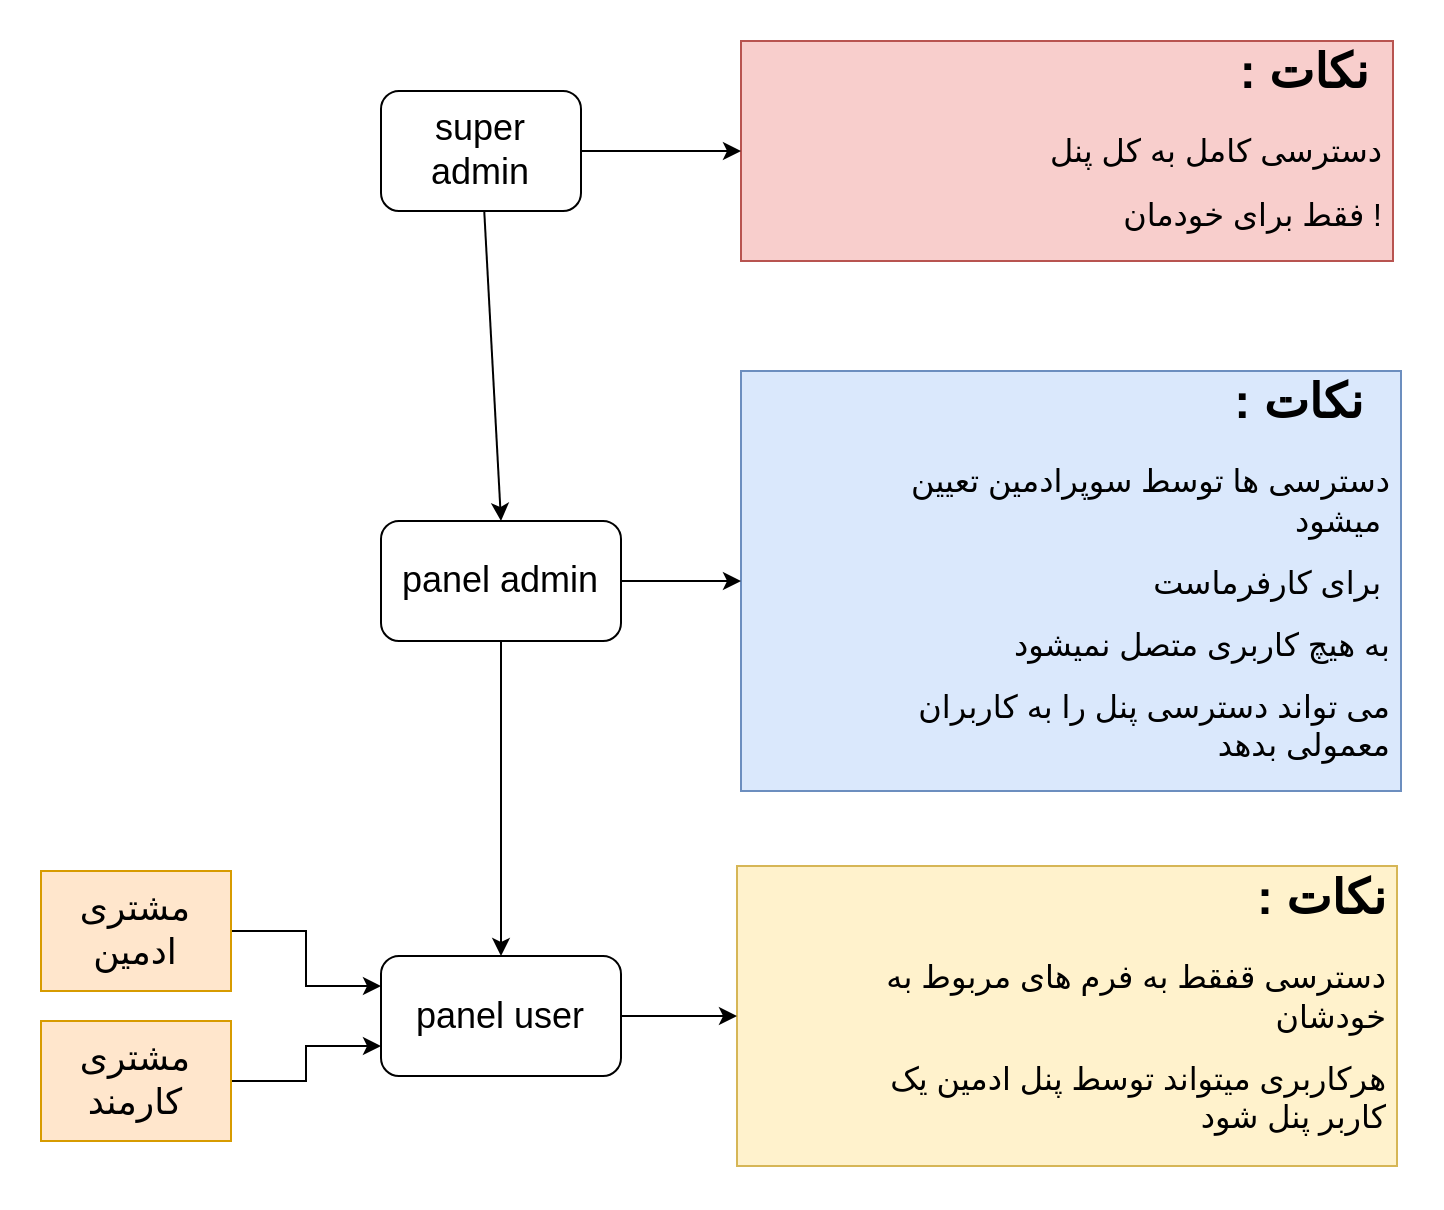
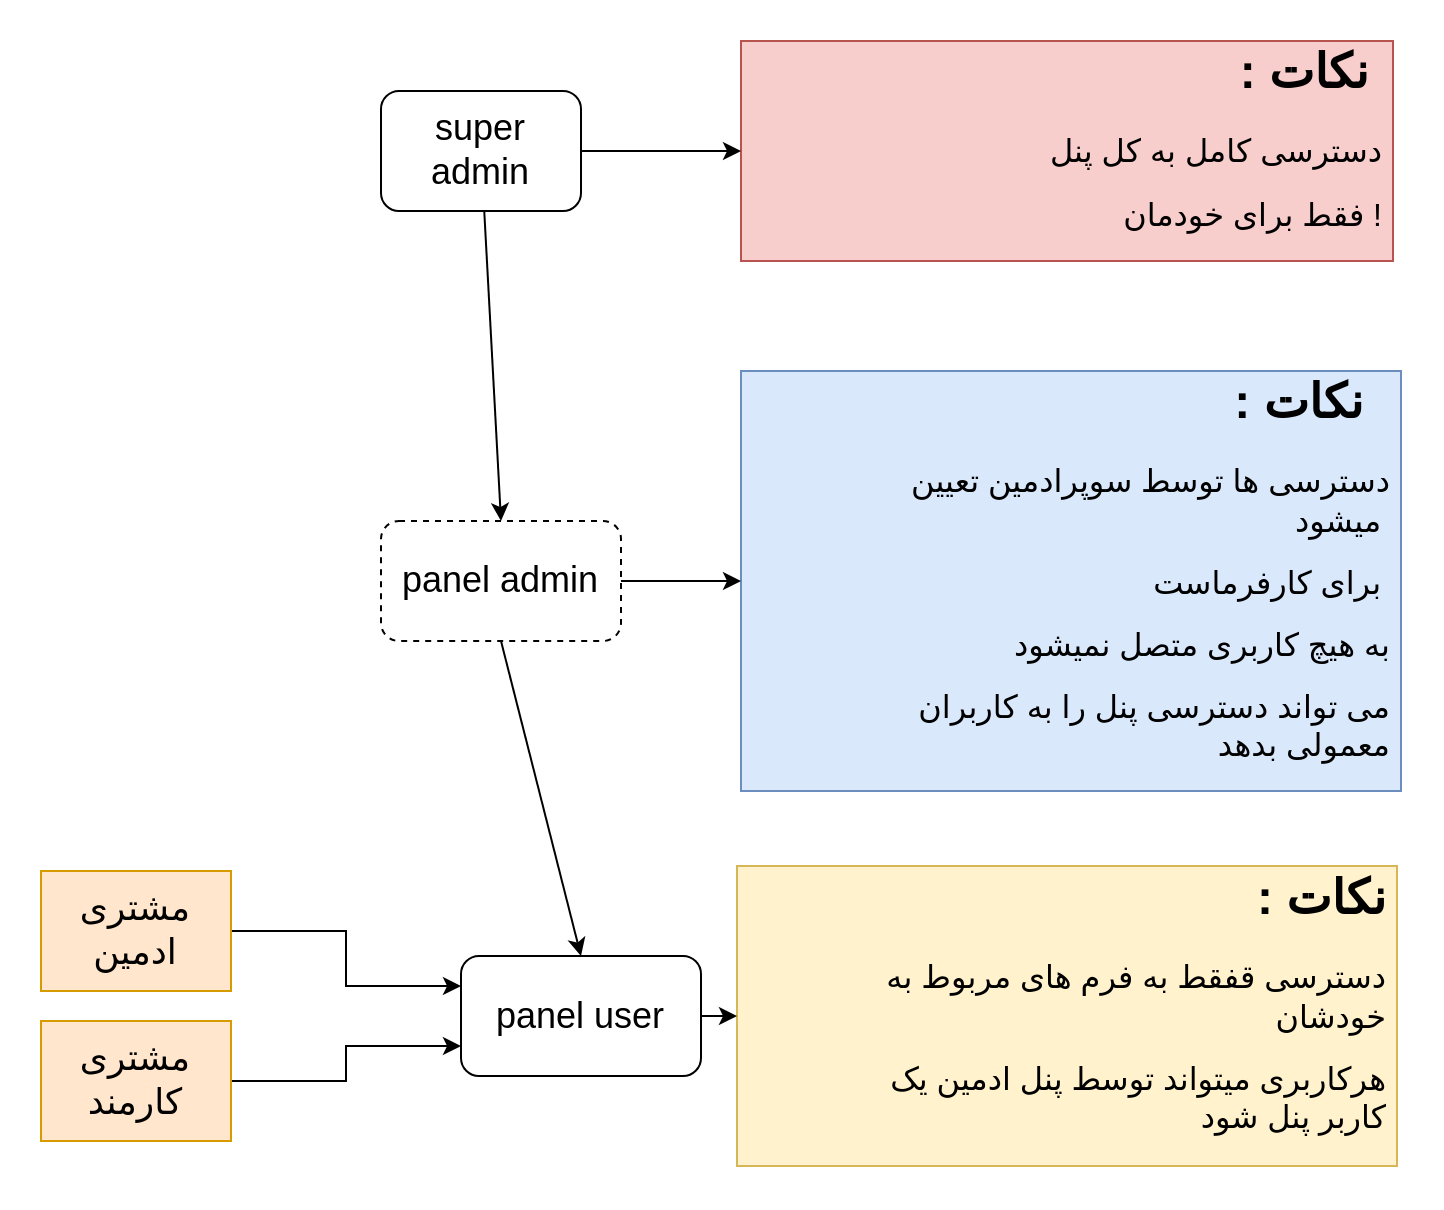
(501, 581) -> (501, 581)
(501, 1016) -> (581, 1016)
